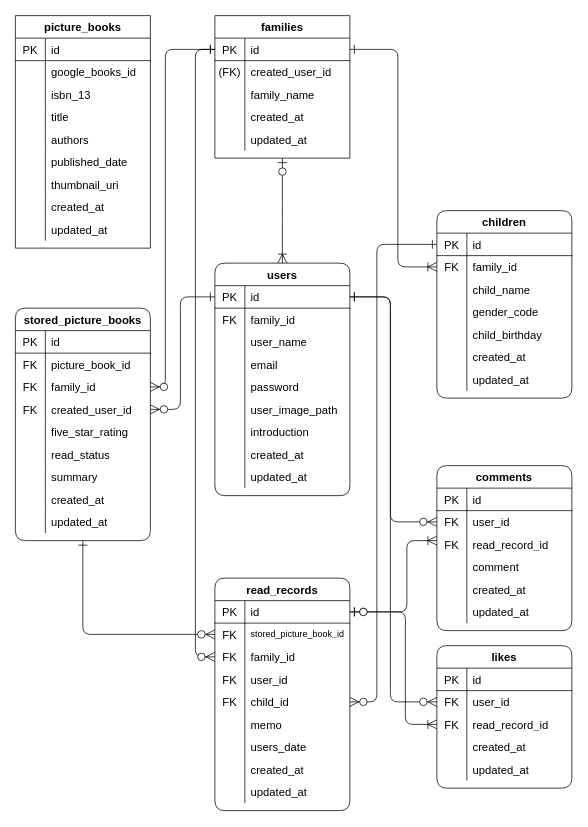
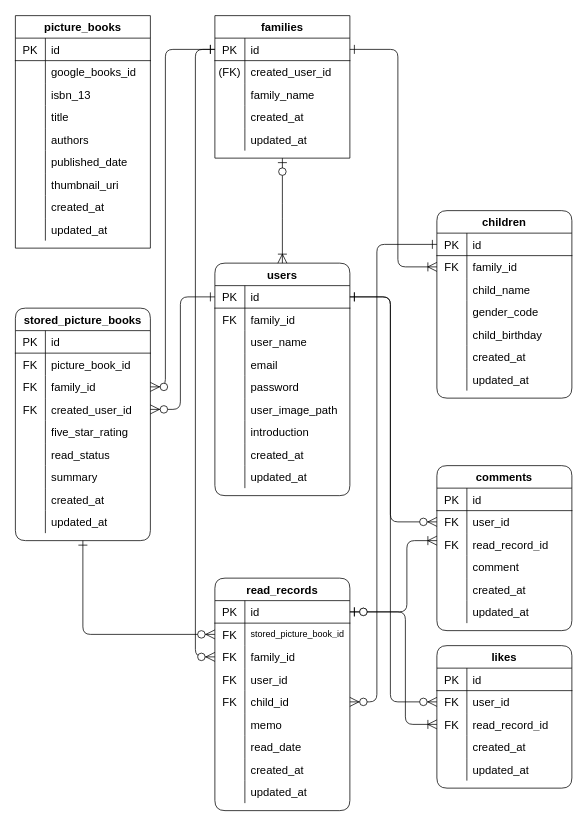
(282, 747) -> (279, 747)
